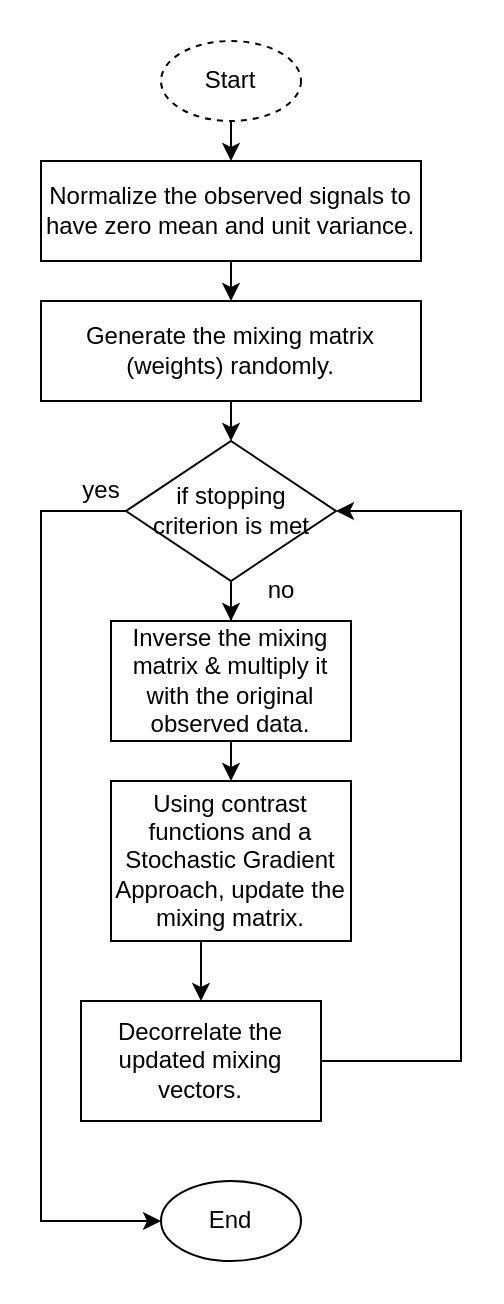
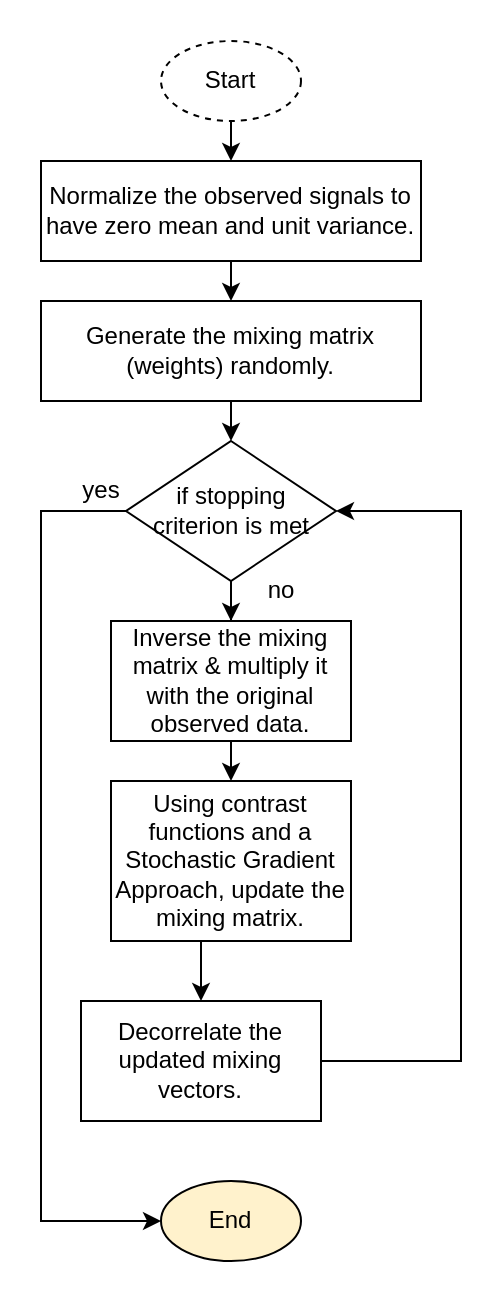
(231, 1221) -> (231, 1221)
